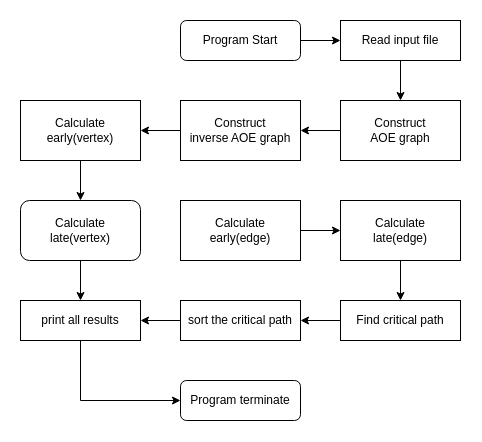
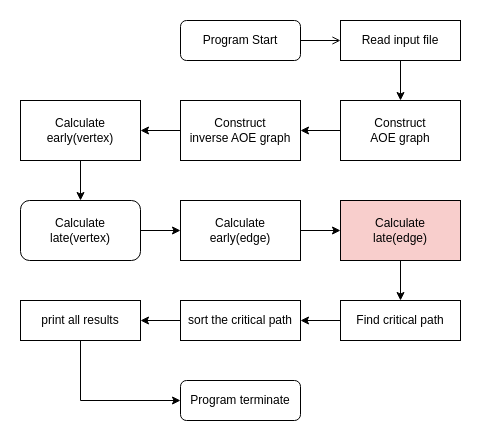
(332, 41) -> (334, 41)
(401, 231) -> (401, 231)
(81, 277) -> (157, 231)
